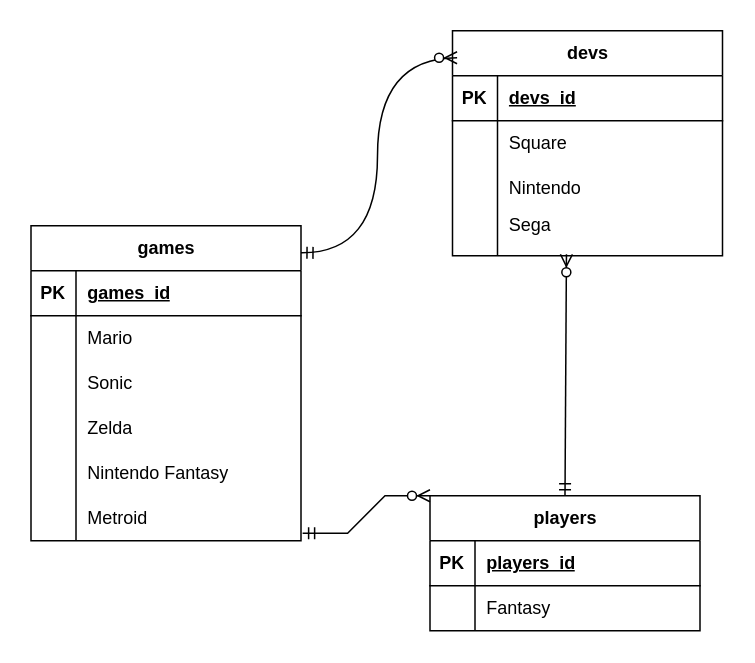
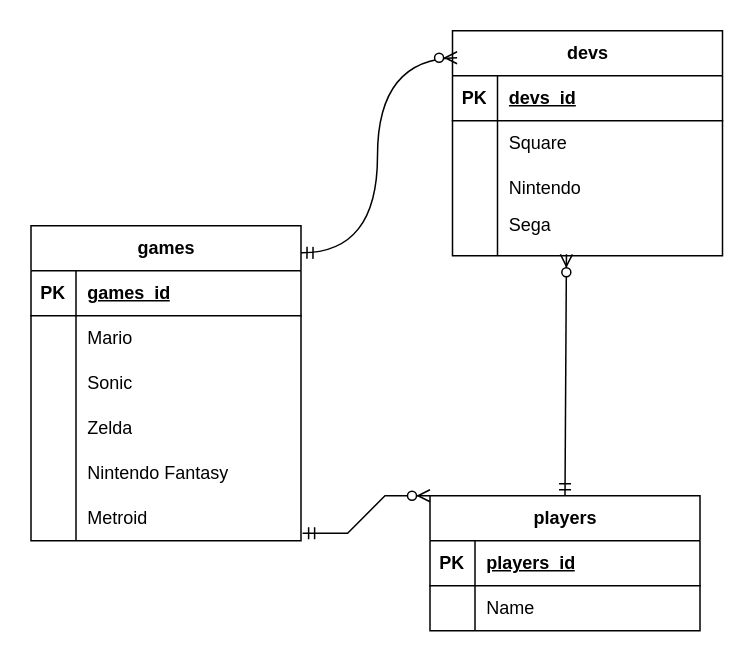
(522, 608) -> (507, 608)
